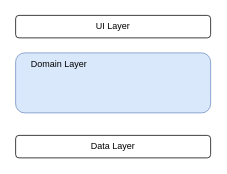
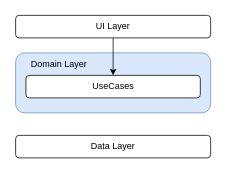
none -> (113, 69)
none -> (113, 87)
